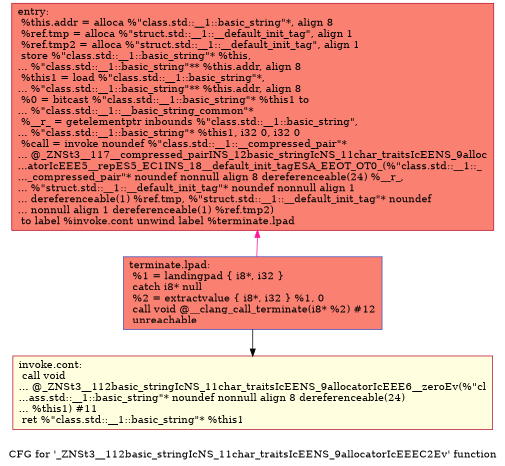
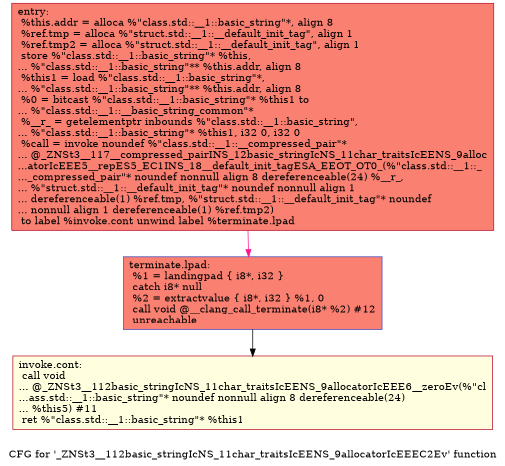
(257, 247) -> (248, 240)
(58, 409) -> (58, 409)
